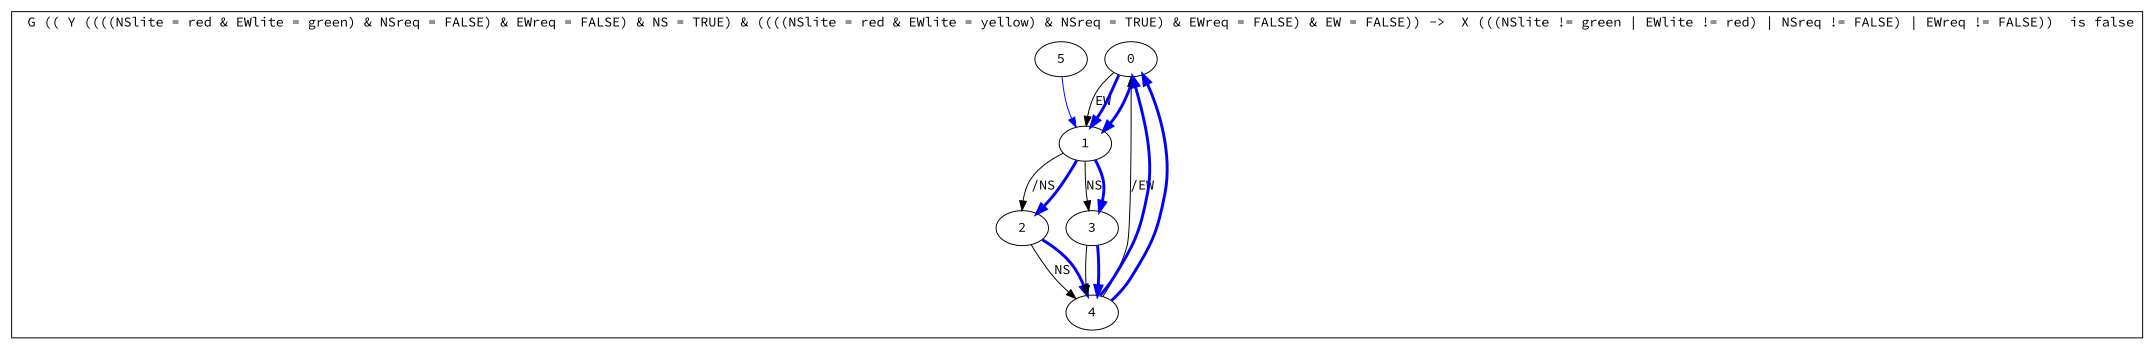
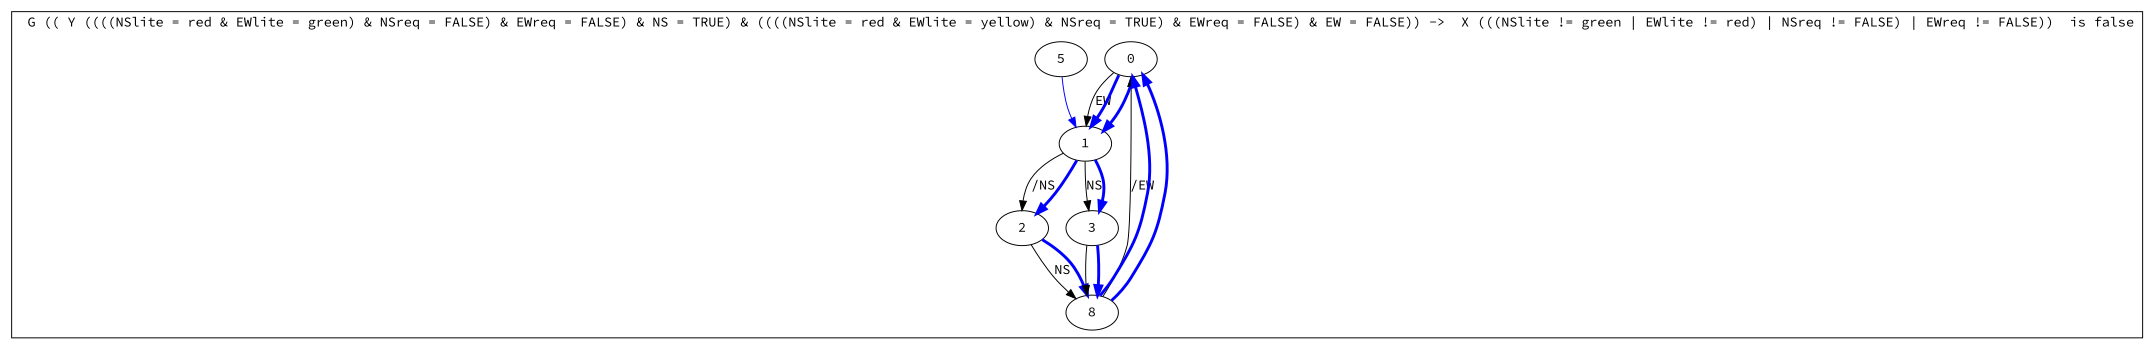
(1092, 313) -> (1092, 313)
